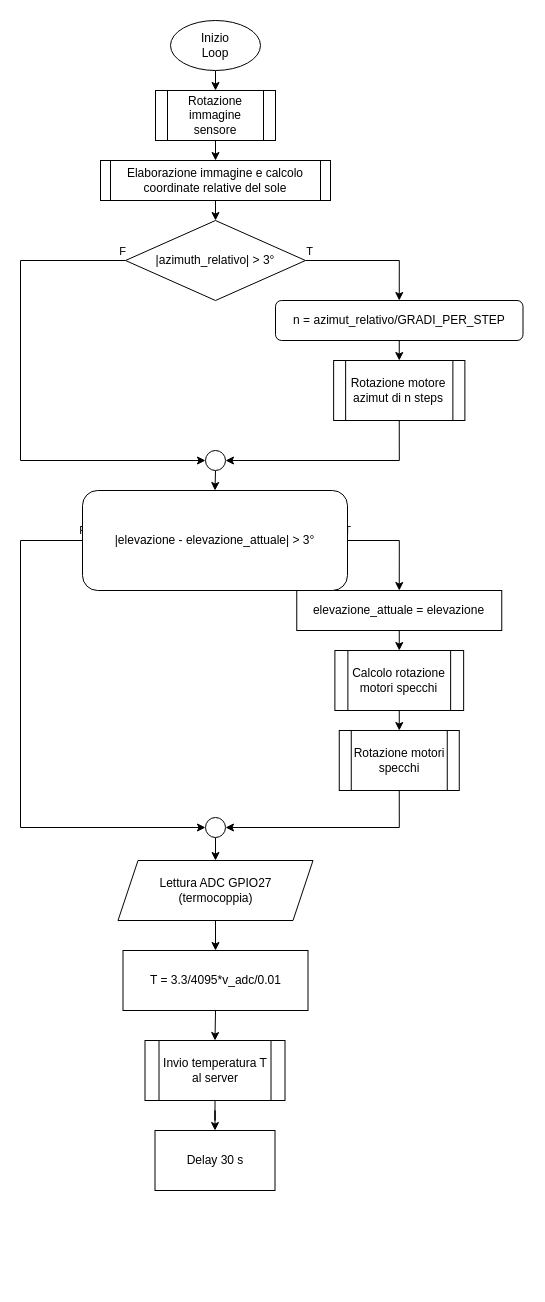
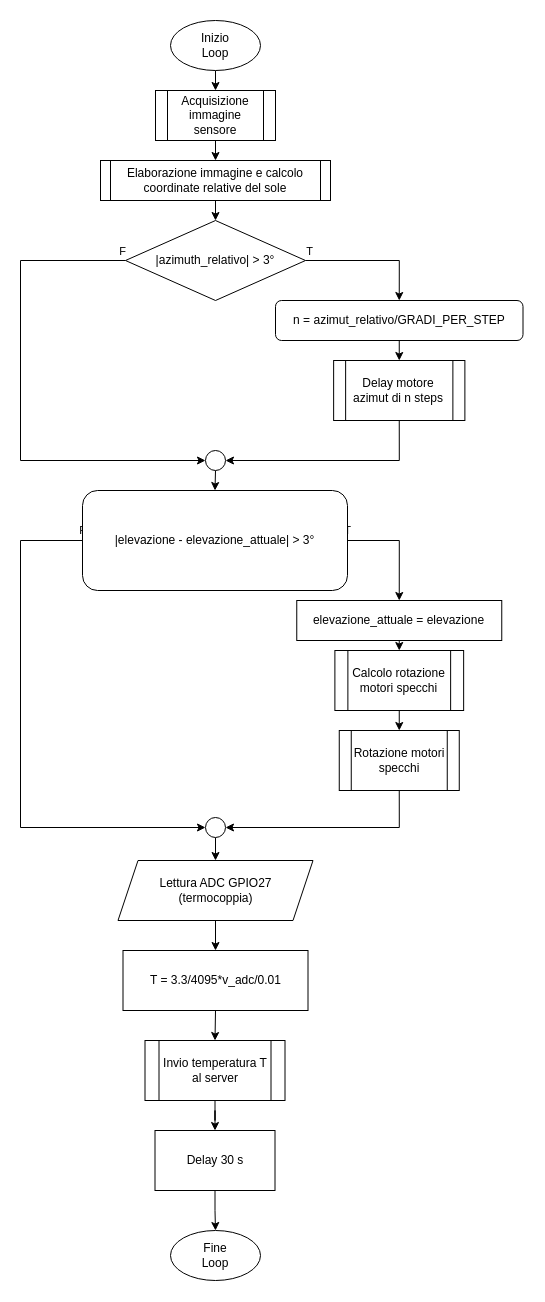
(216, 116) -> (216, 116)
(399, 391) -> (399, 391)
(399, 611) -> (399, 621)
none -> (215, 1207)
none -> (216, 1256)
